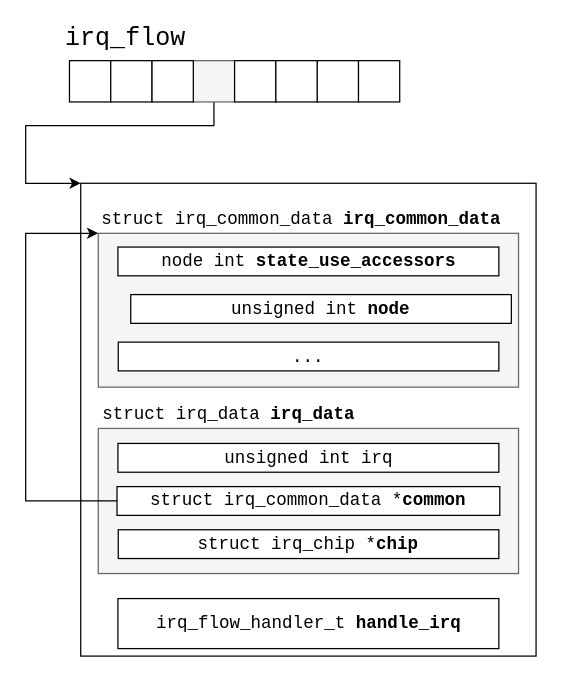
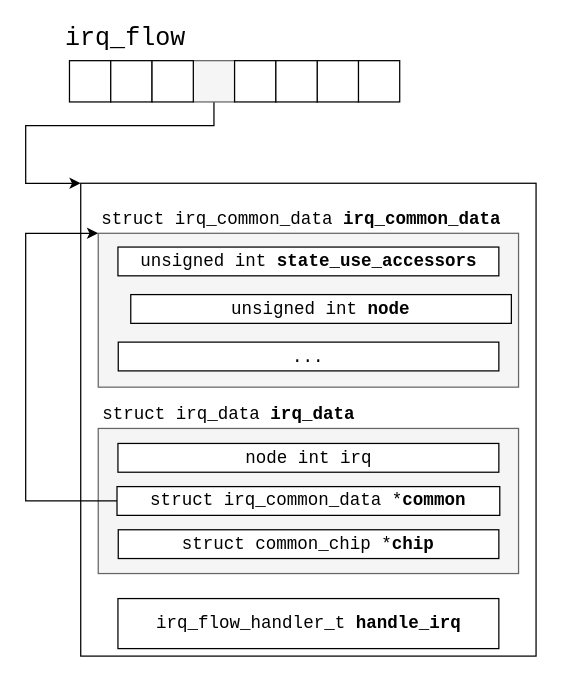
(309, 262) -> (309, 262)
(309, 458) -> (309, 458)
(308, 544) -> (308, 544)
